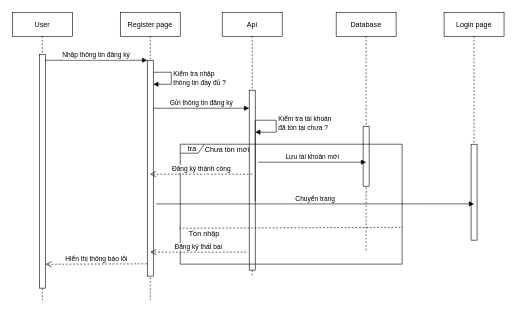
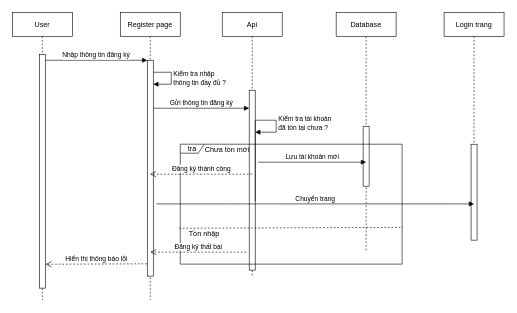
(474, 25) -> (474, 25)
